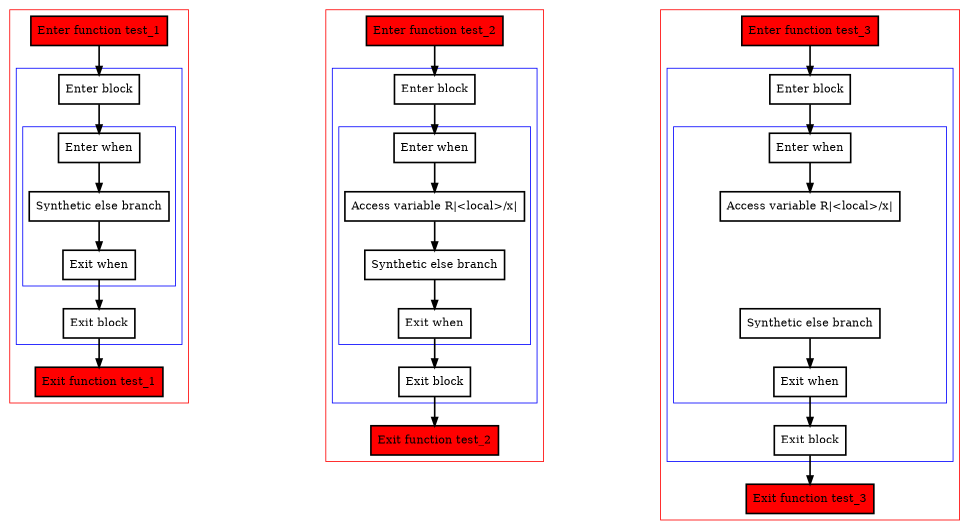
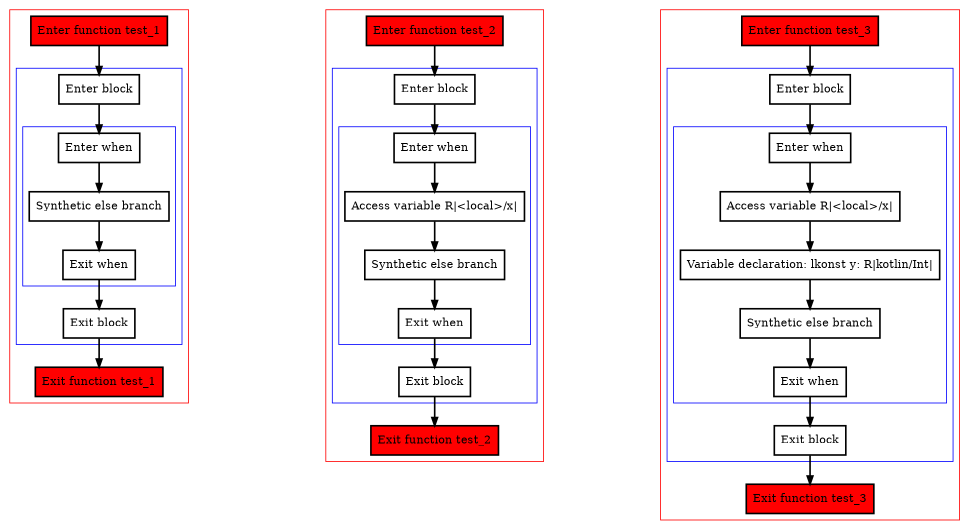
none -> (810, 265)
